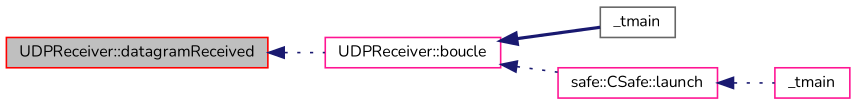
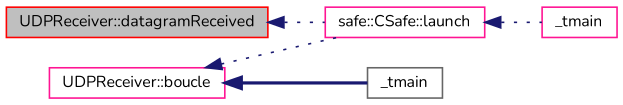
(305, 53) -> (305, 22)
